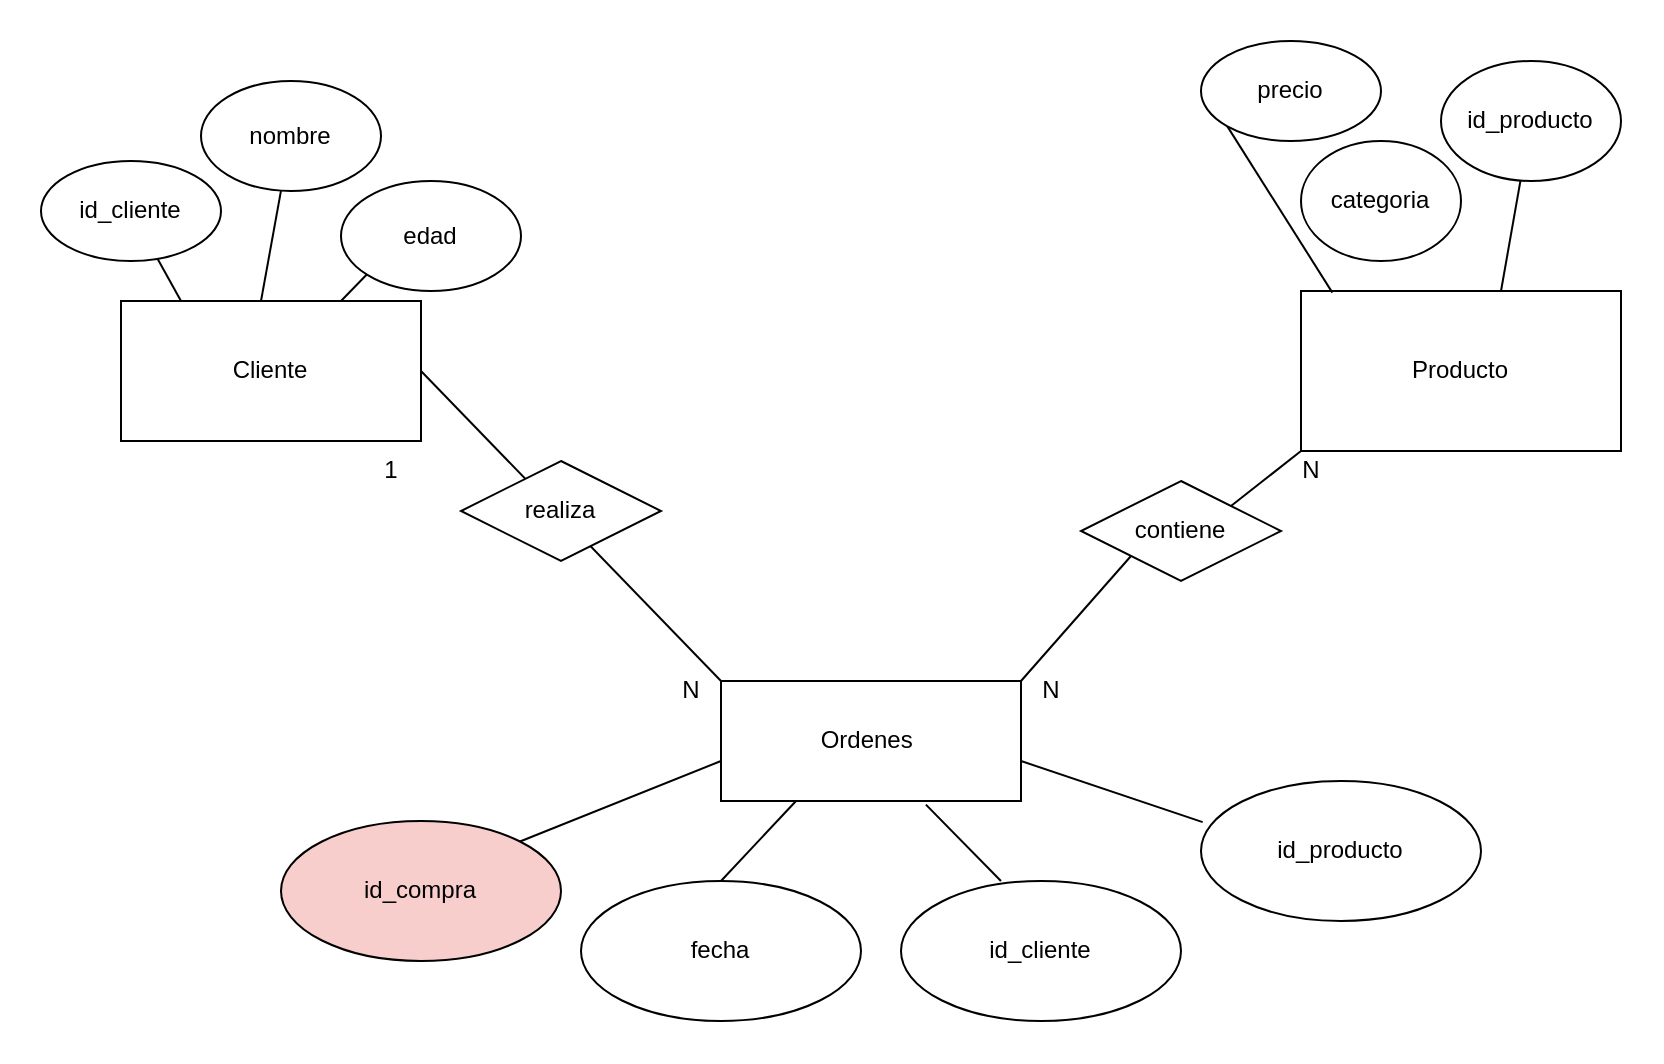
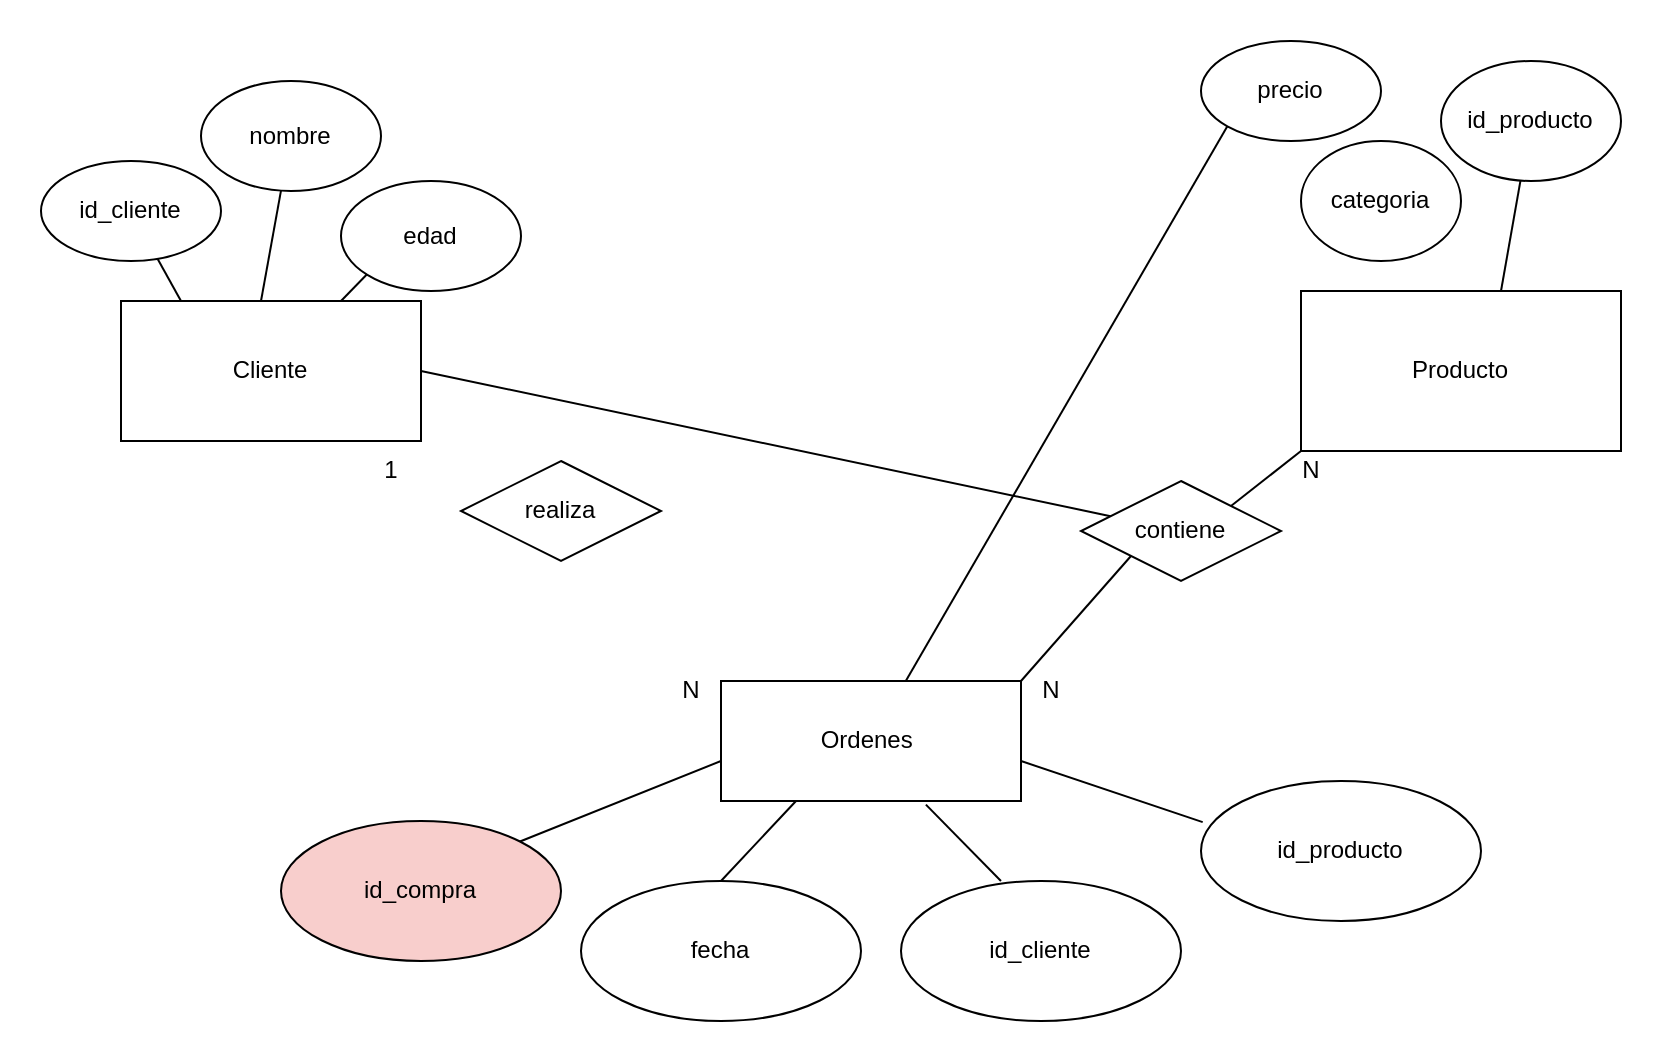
(1280, 209) -> (1067, 403)
(655, 613) -> (715, 433)
